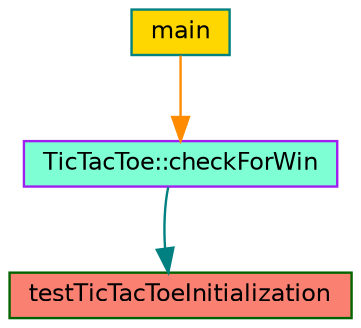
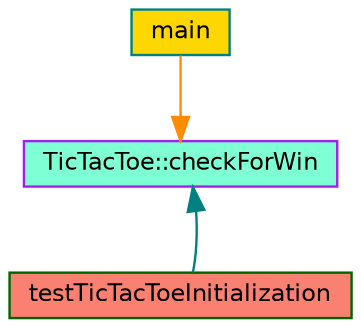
(165, 218) -> (196, 242)
